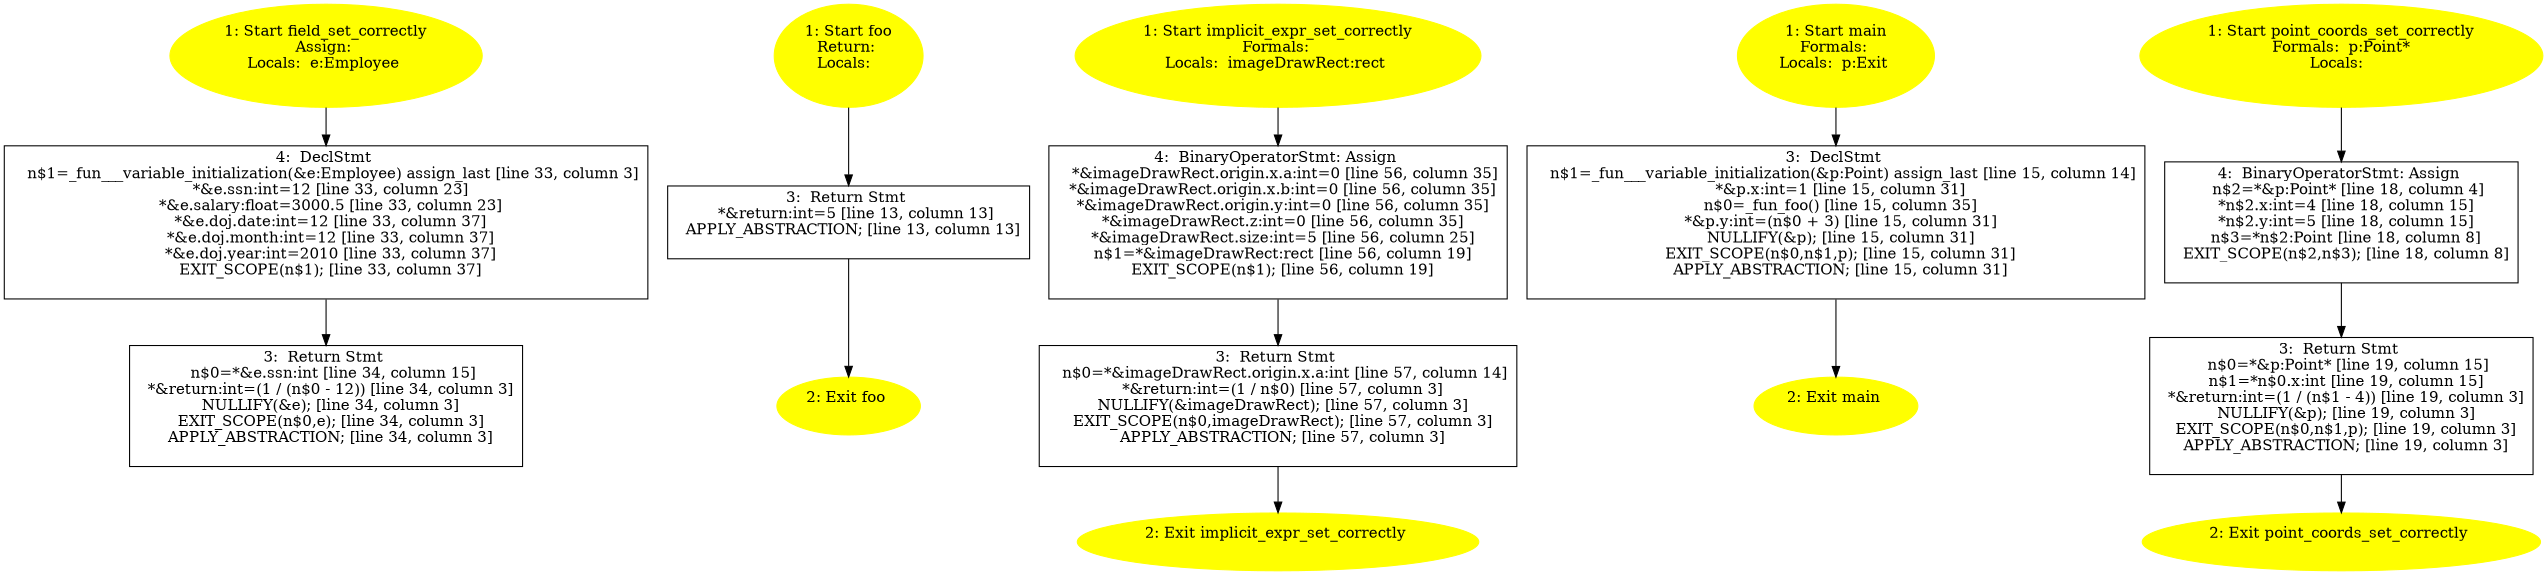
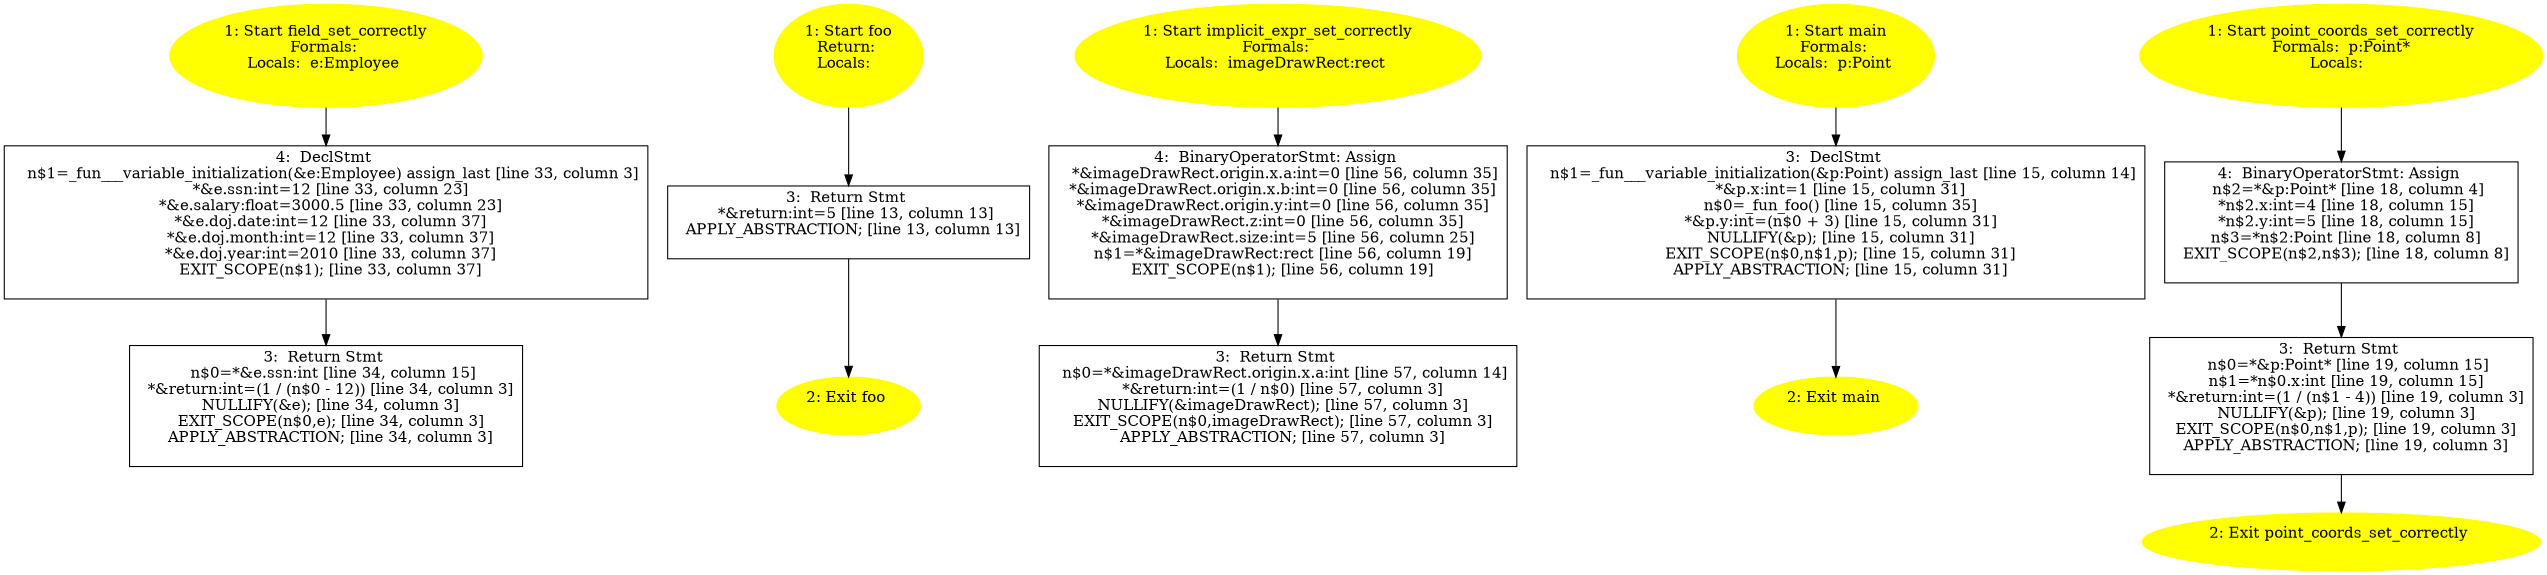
(326, 56) -> (326, 56)
(1836, 56) -> (1836, 56)
(1278, 542) -> none
